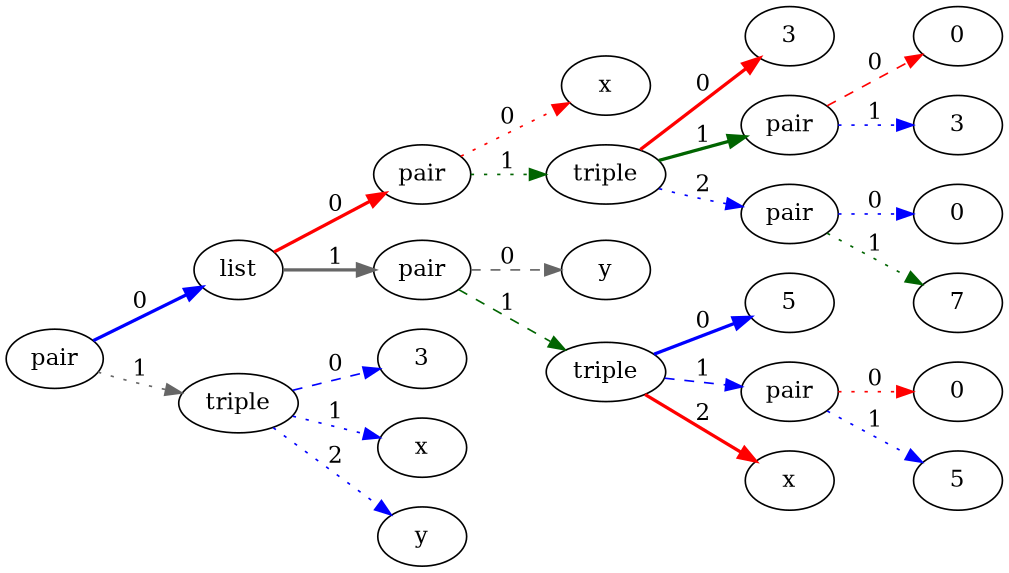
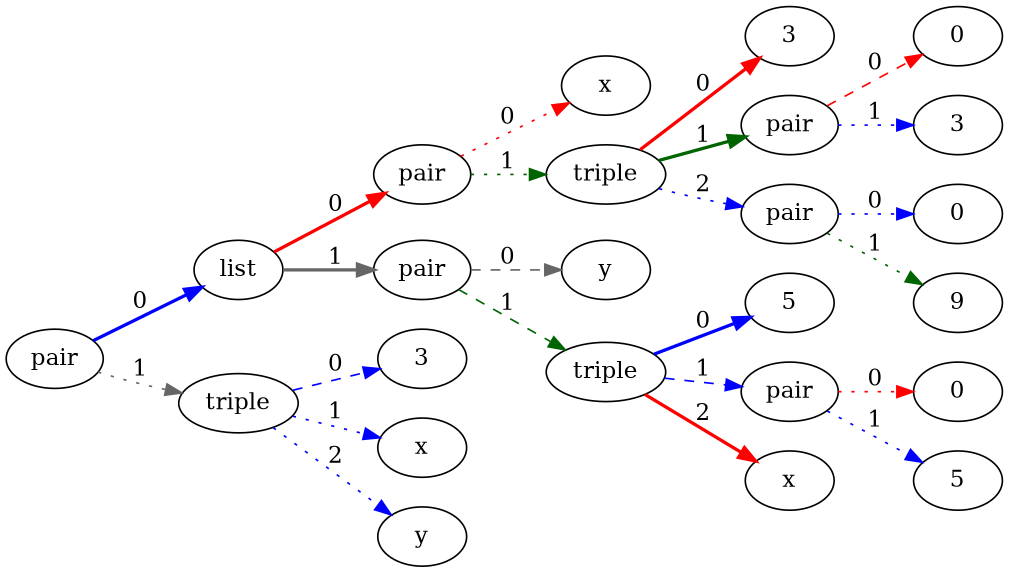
(958, 303) -> (958, 303)
